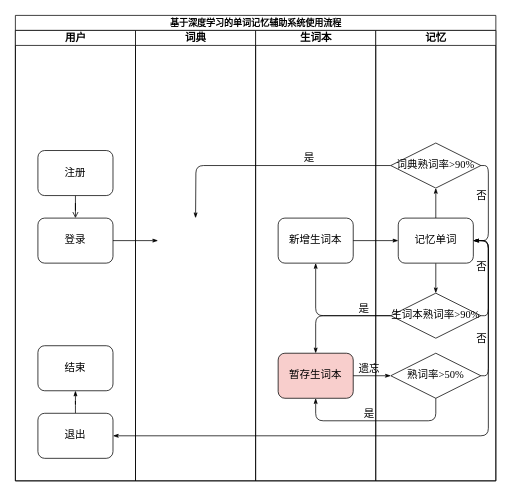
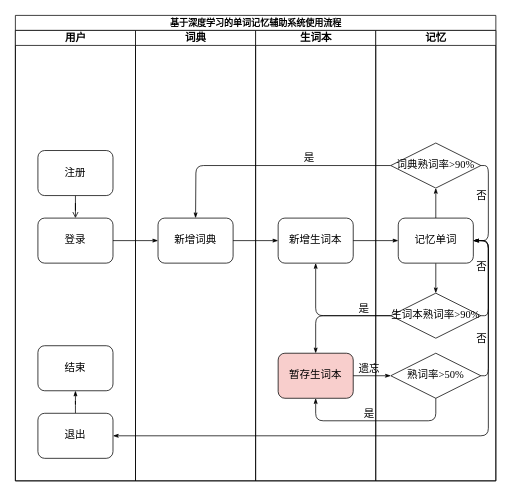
none -> (195, 240)
none -> (253, 240)
